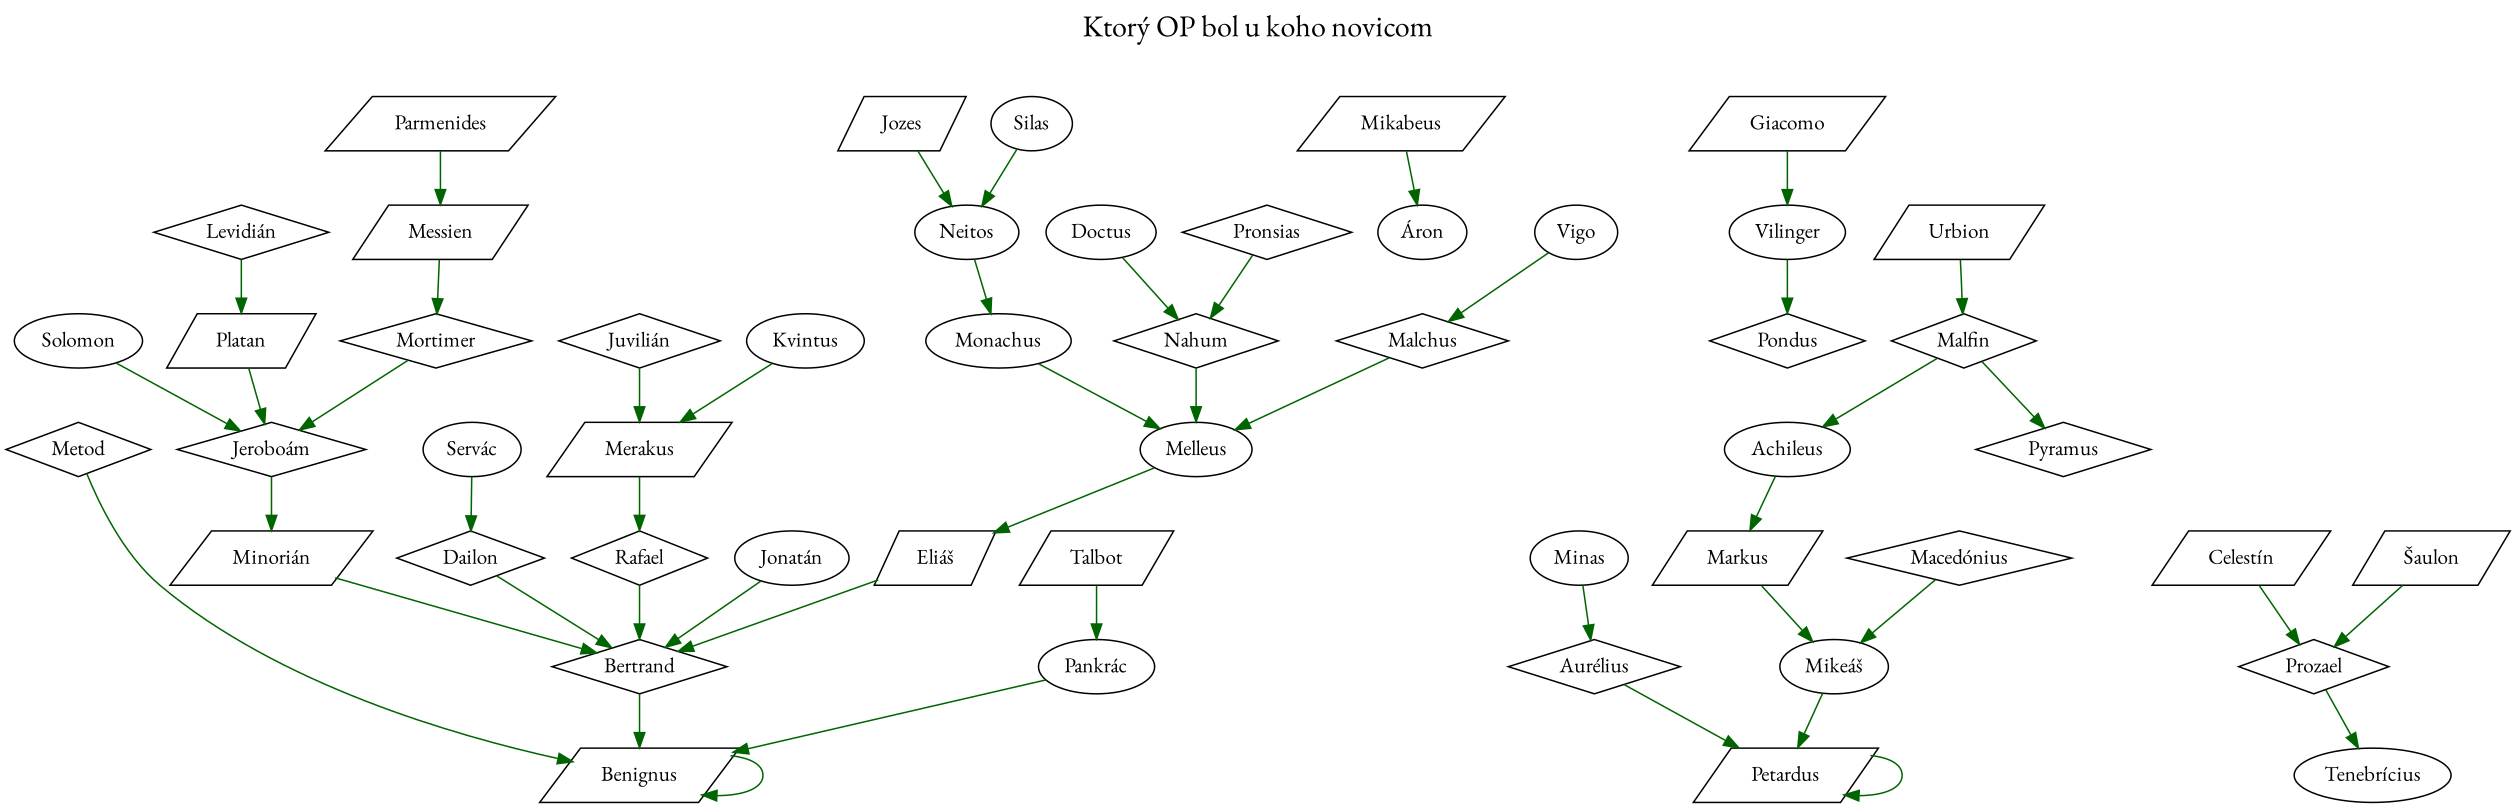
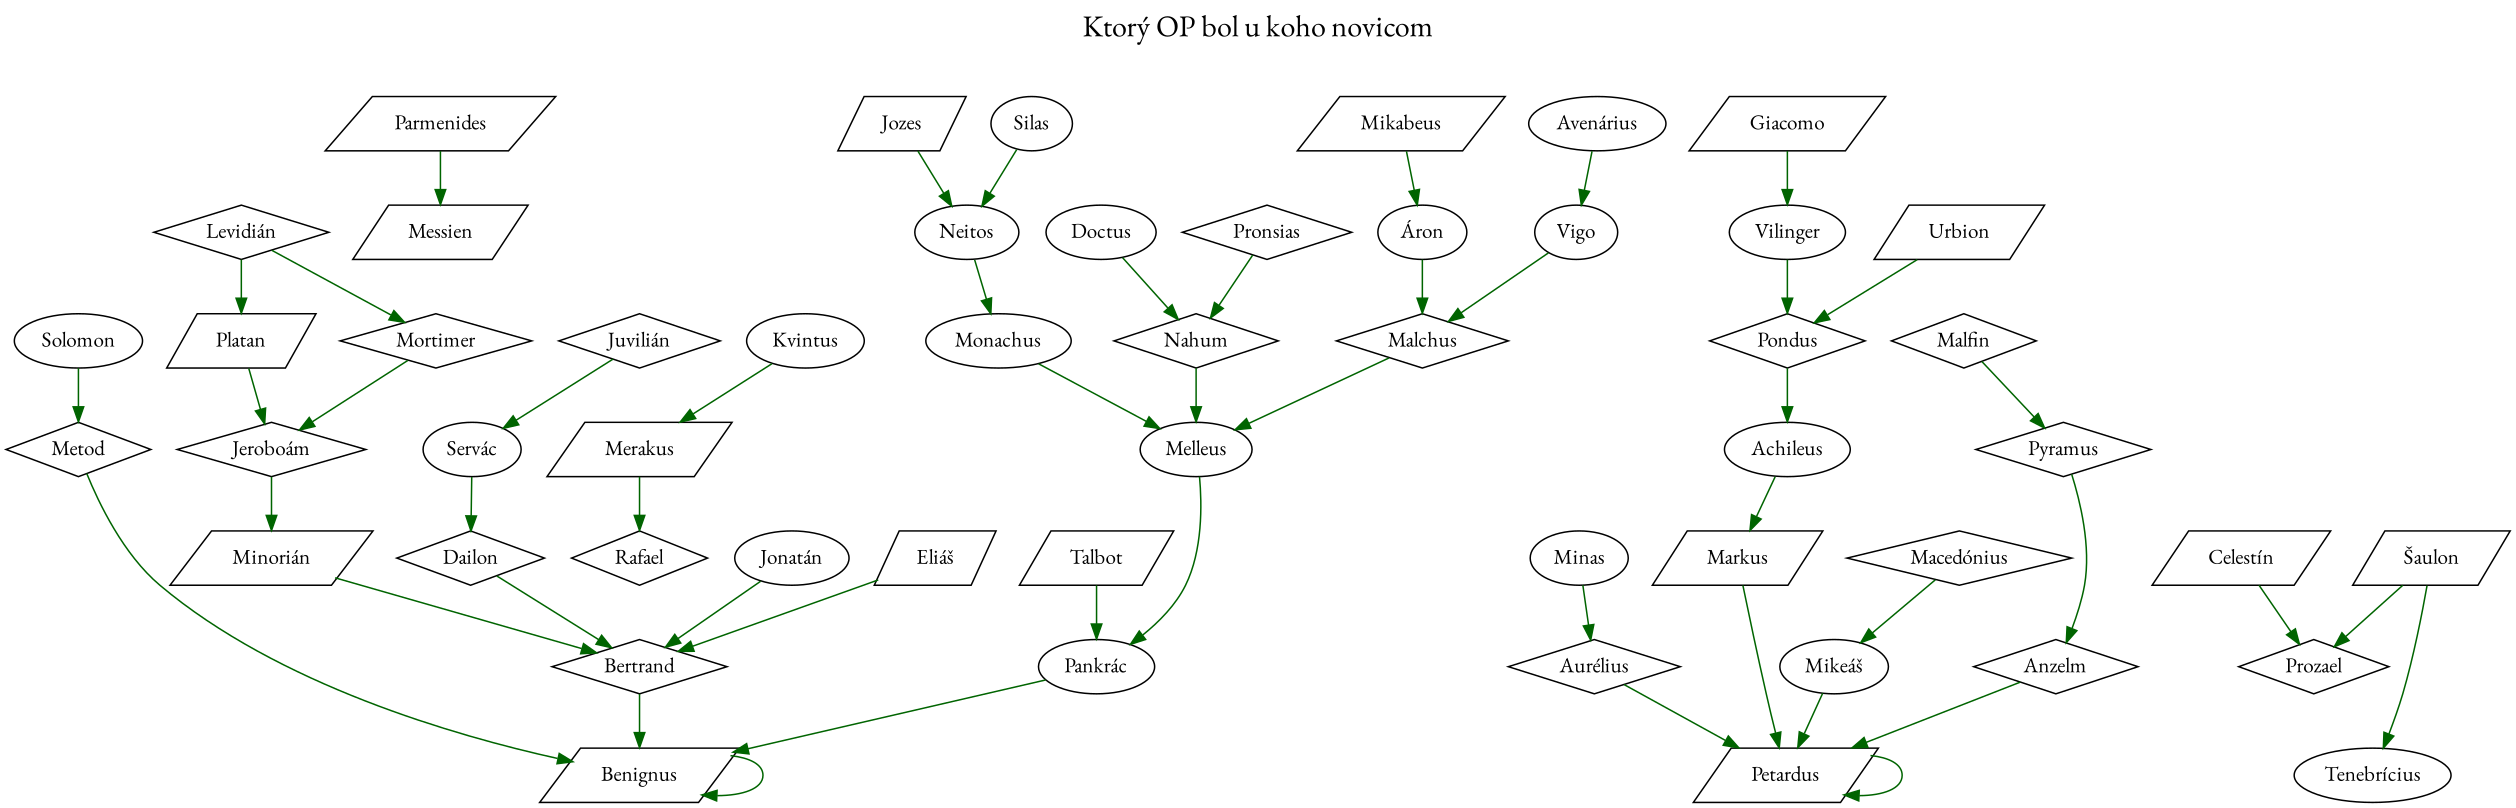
none -> (1597, 124)
(438, 279) -> (331, 283)
none -> (1422, 279)
(1961, 279) -> (1872, 287)
(640, 387) -> (565, 390)
(1887, 389) -> (1787, 387)
(171, 393) -> (78, 387)
(1081, 498) -> (1193, 564)
(640, 605) -> none
(1782, 608) -> (1759, 659)
none -> (2056, 667)
(2338, 712) -> (2412, 661)
